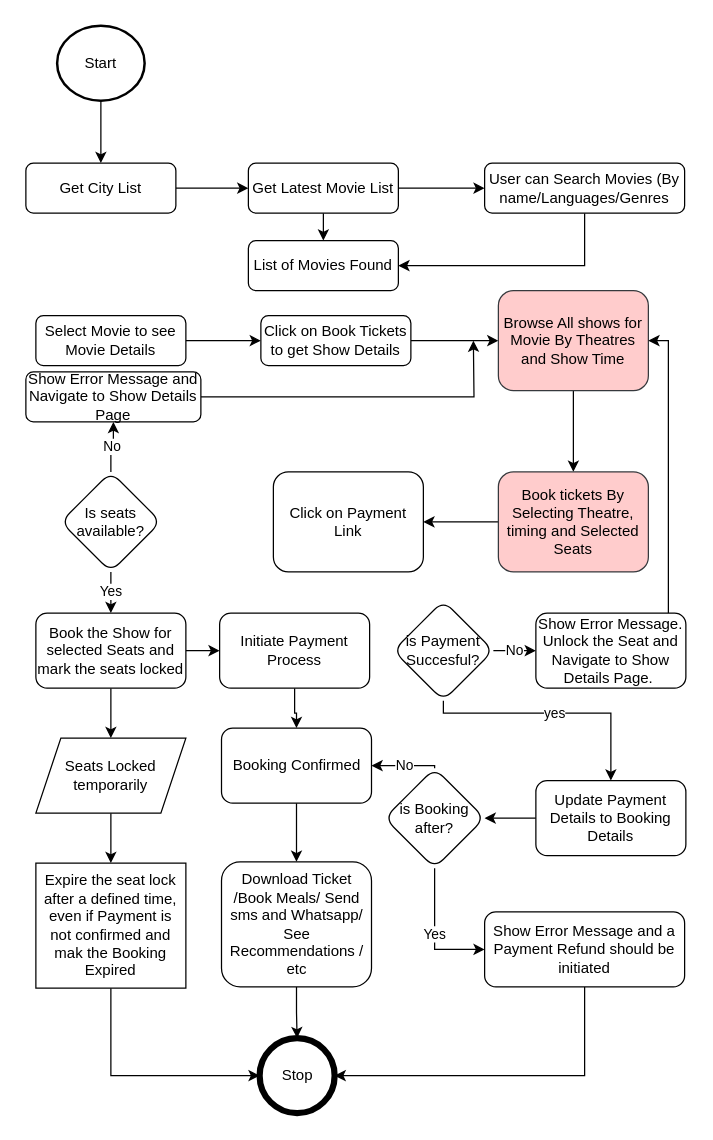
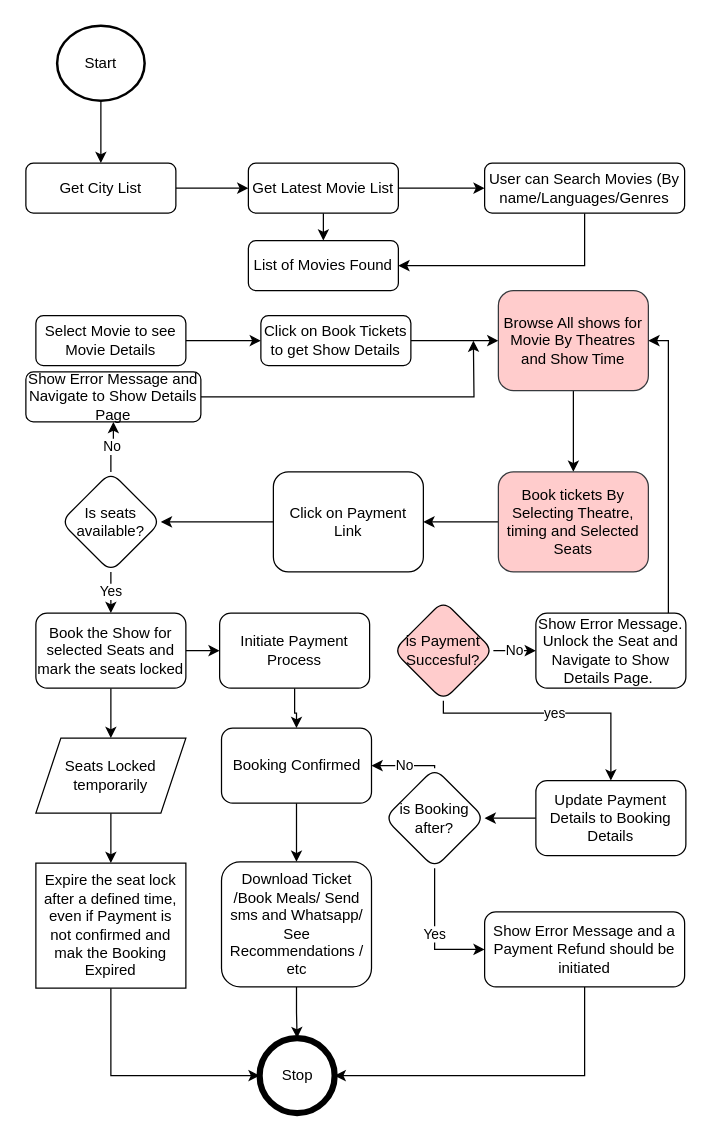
none -> (221, 522)
(443, 651) -> (443, 651)
